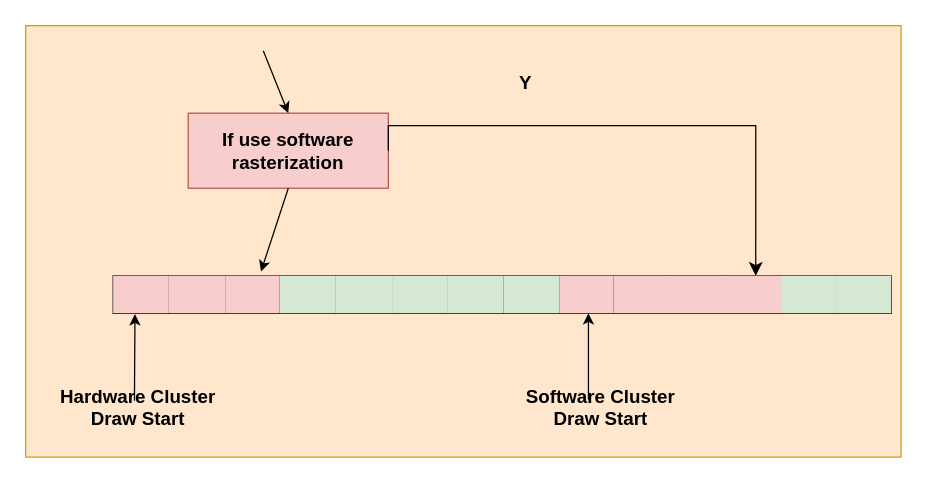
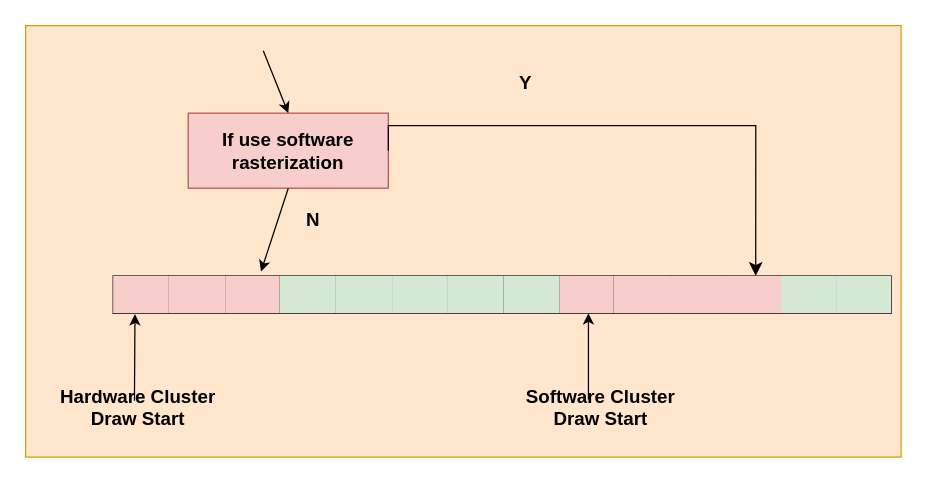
none -> (313, 219)
